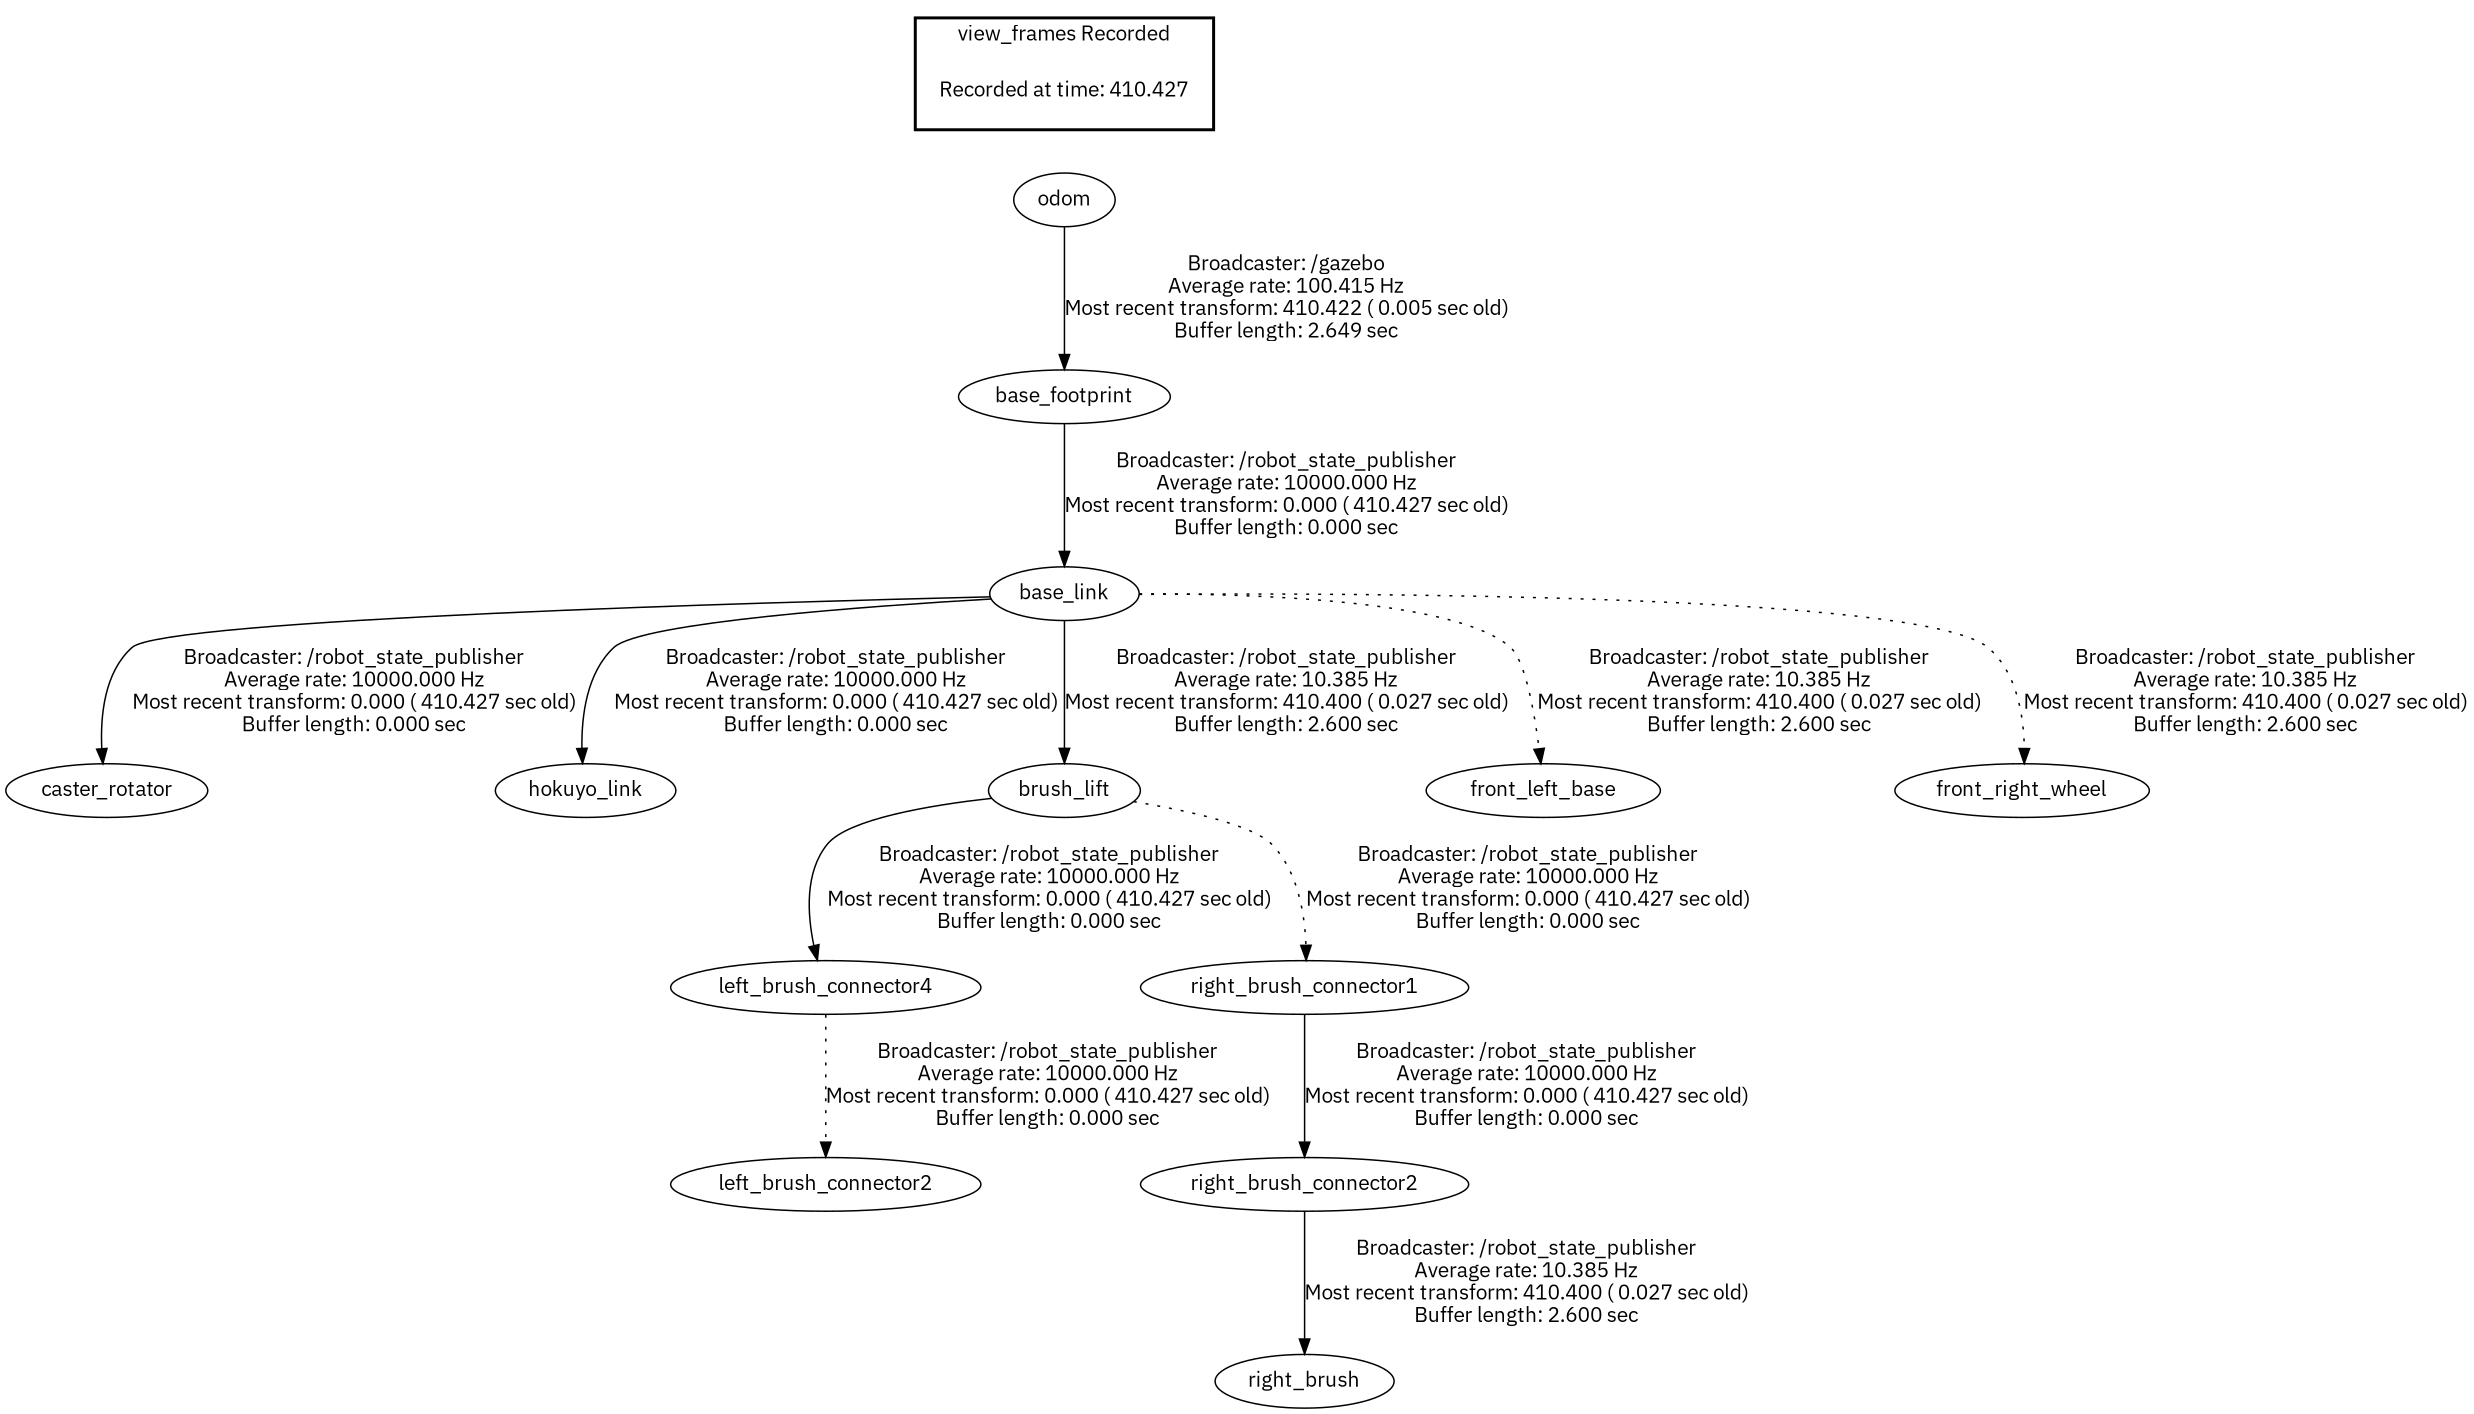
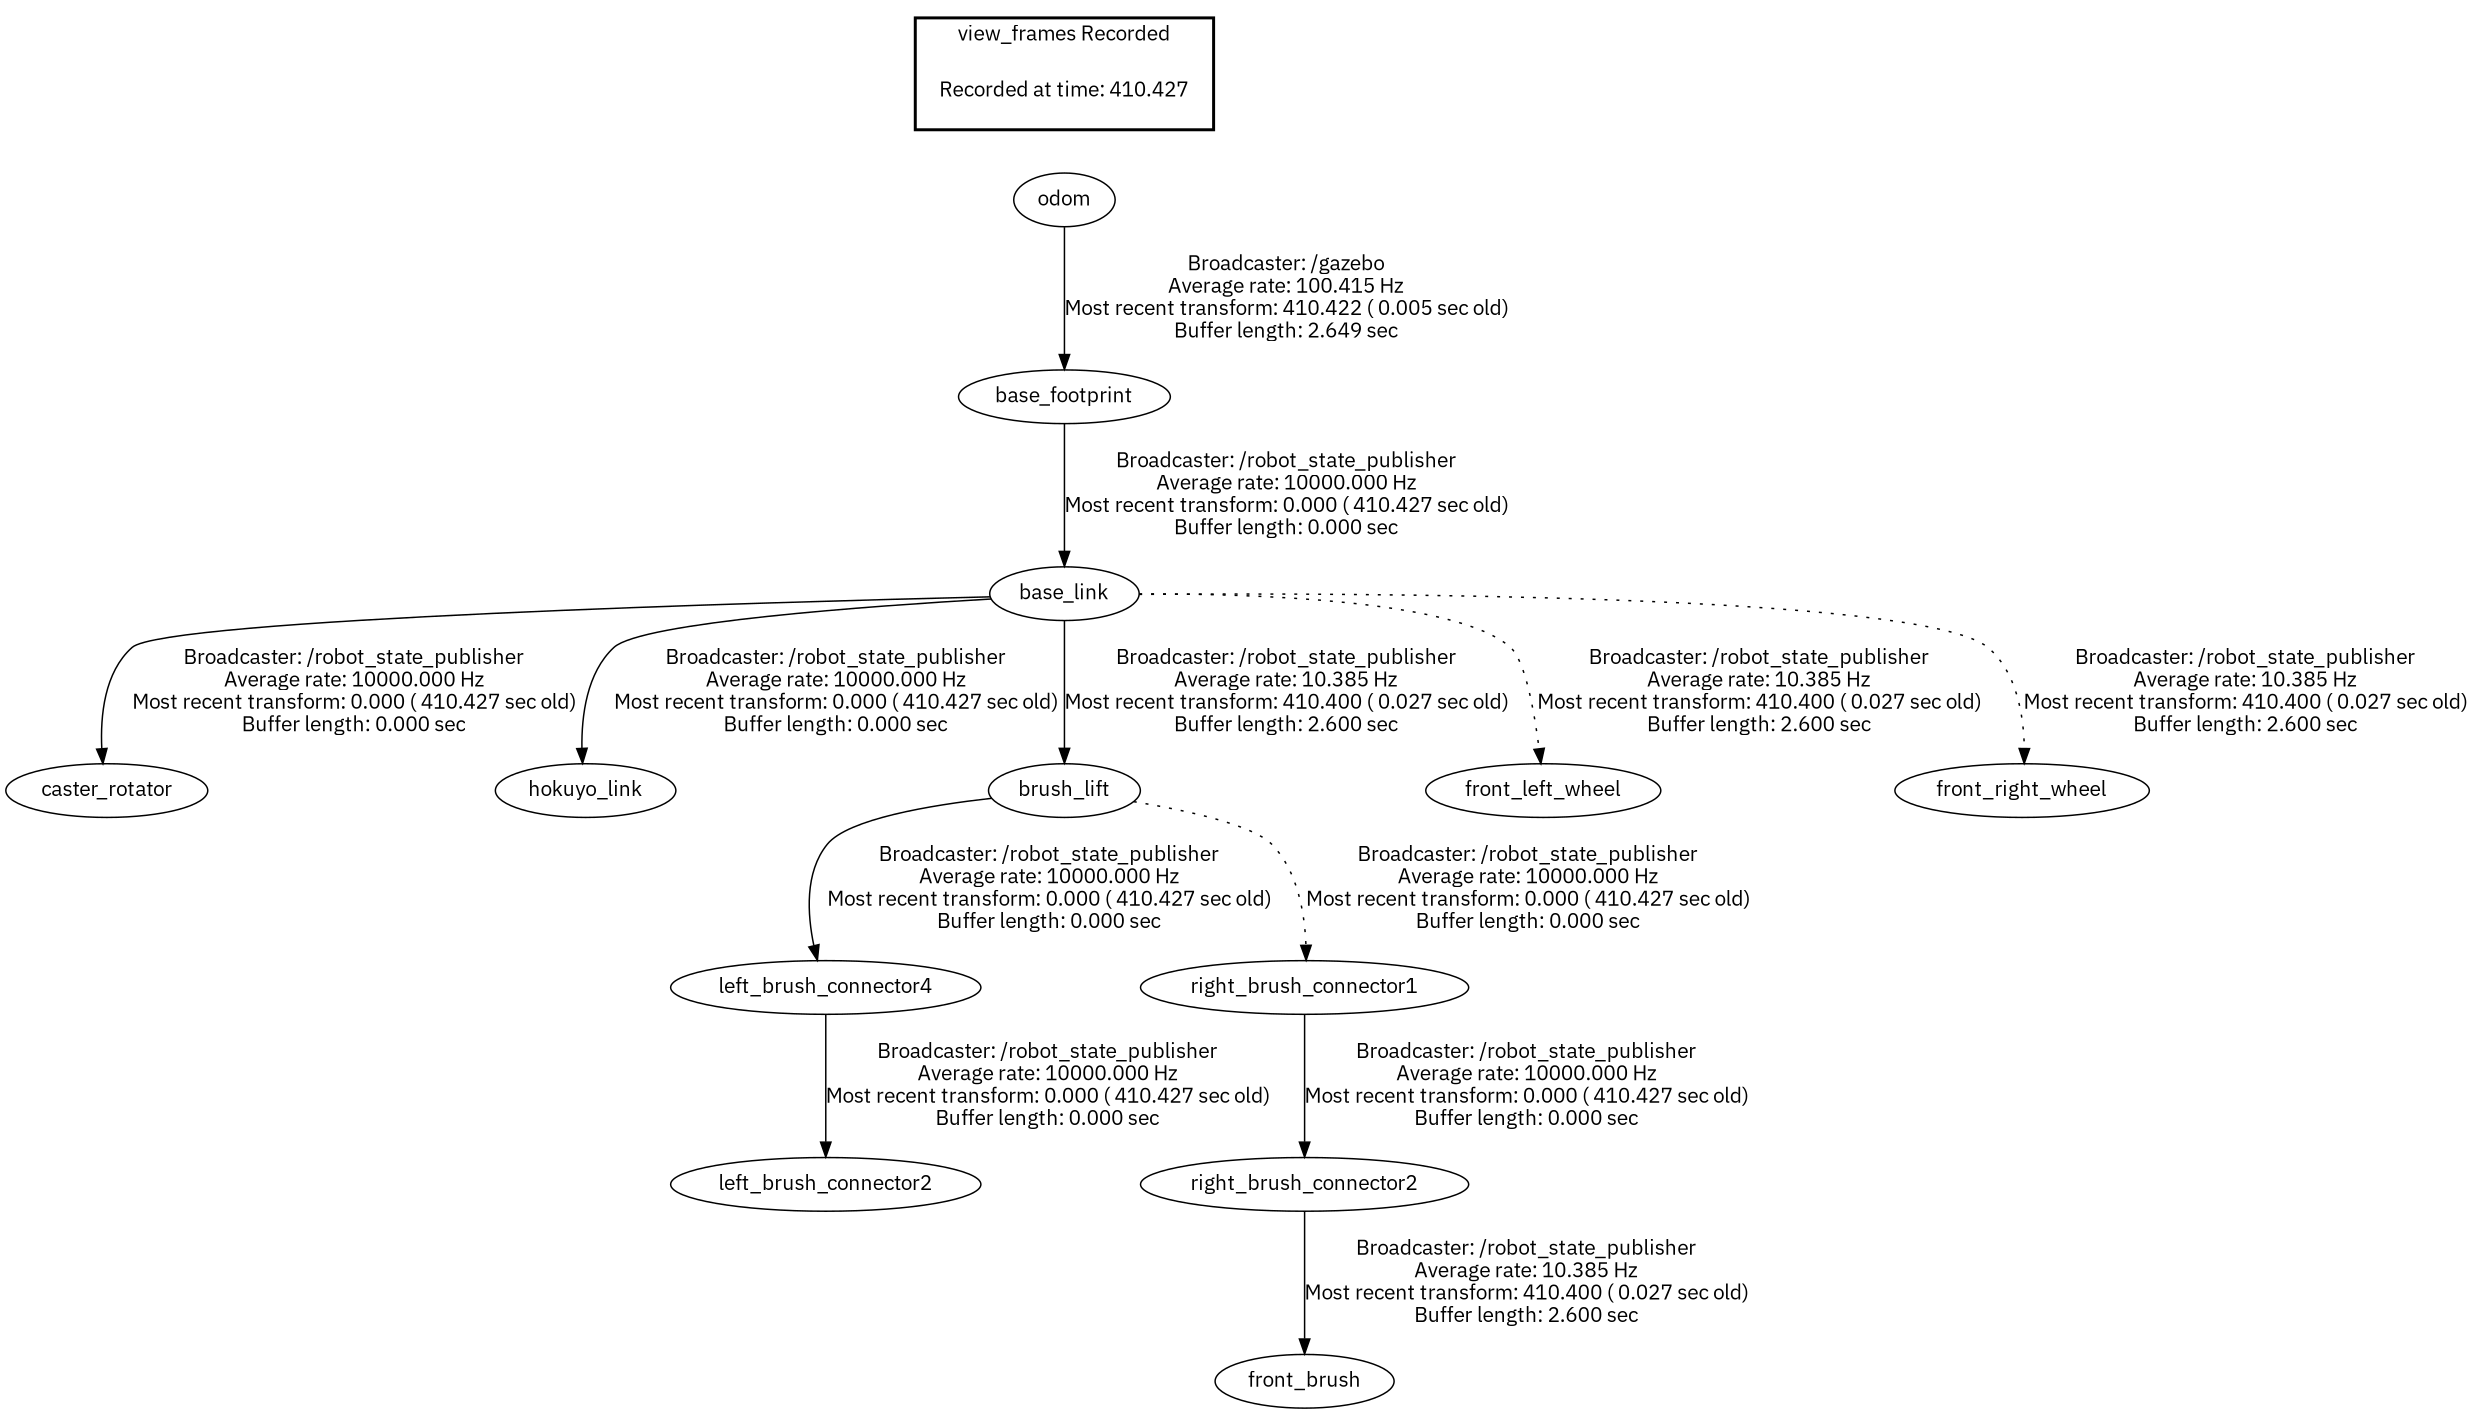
(1543, 791) -> (1543, 791)
(826, 1078) -> (826, 1078)
(1305, 1381) -> (1305, 1381)
